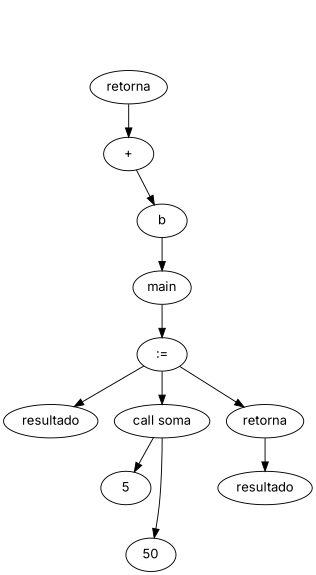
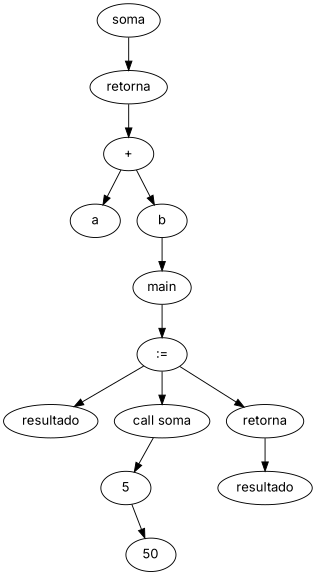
none -> (129, 20)
none -> (95, 221)
(161, 484) -> (137, 517)
